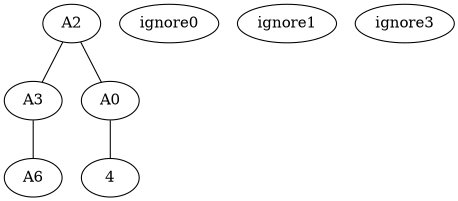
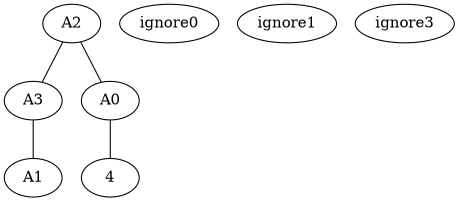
(33, 178) -> (33, 178)
